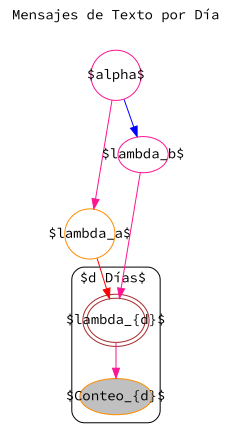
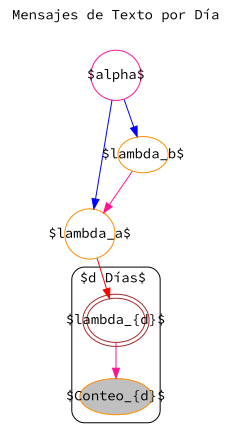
(104, 150) -> (104, 150)
(143, 155) -> (143, 155)
(131, 231) -> (121, 188)
